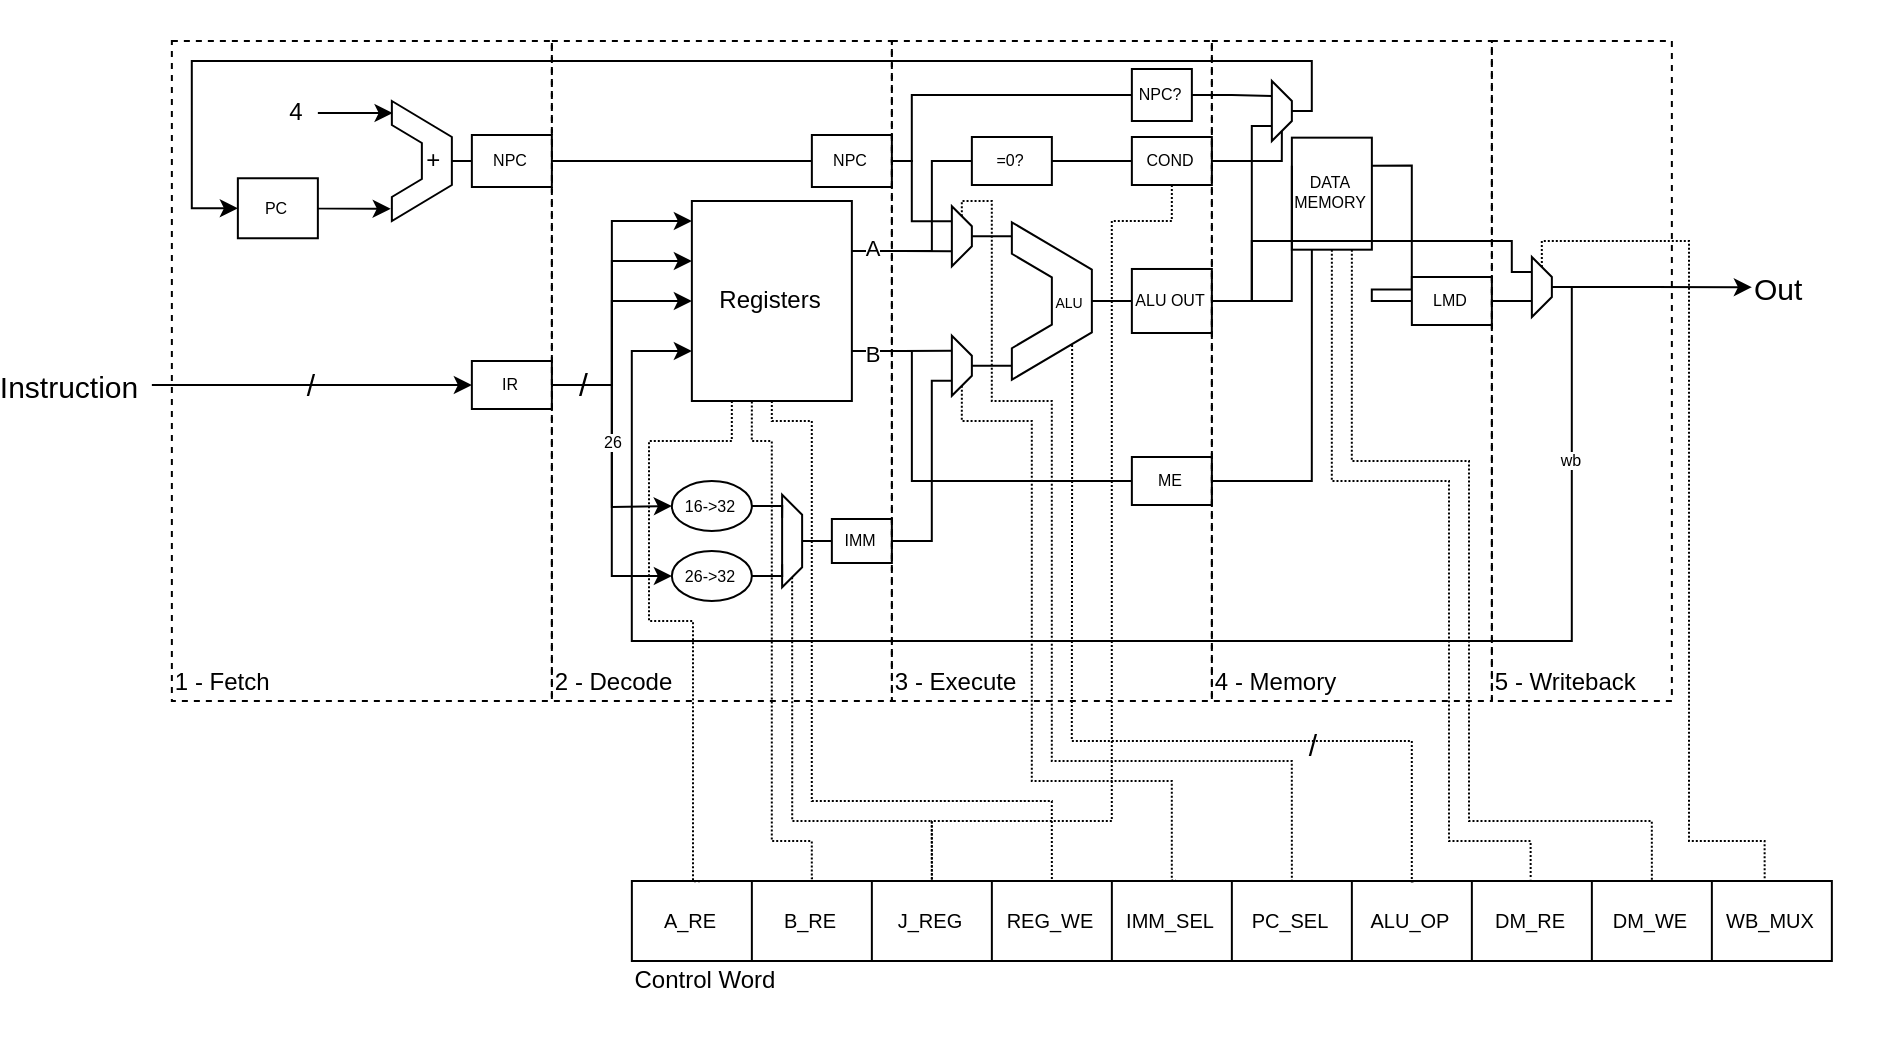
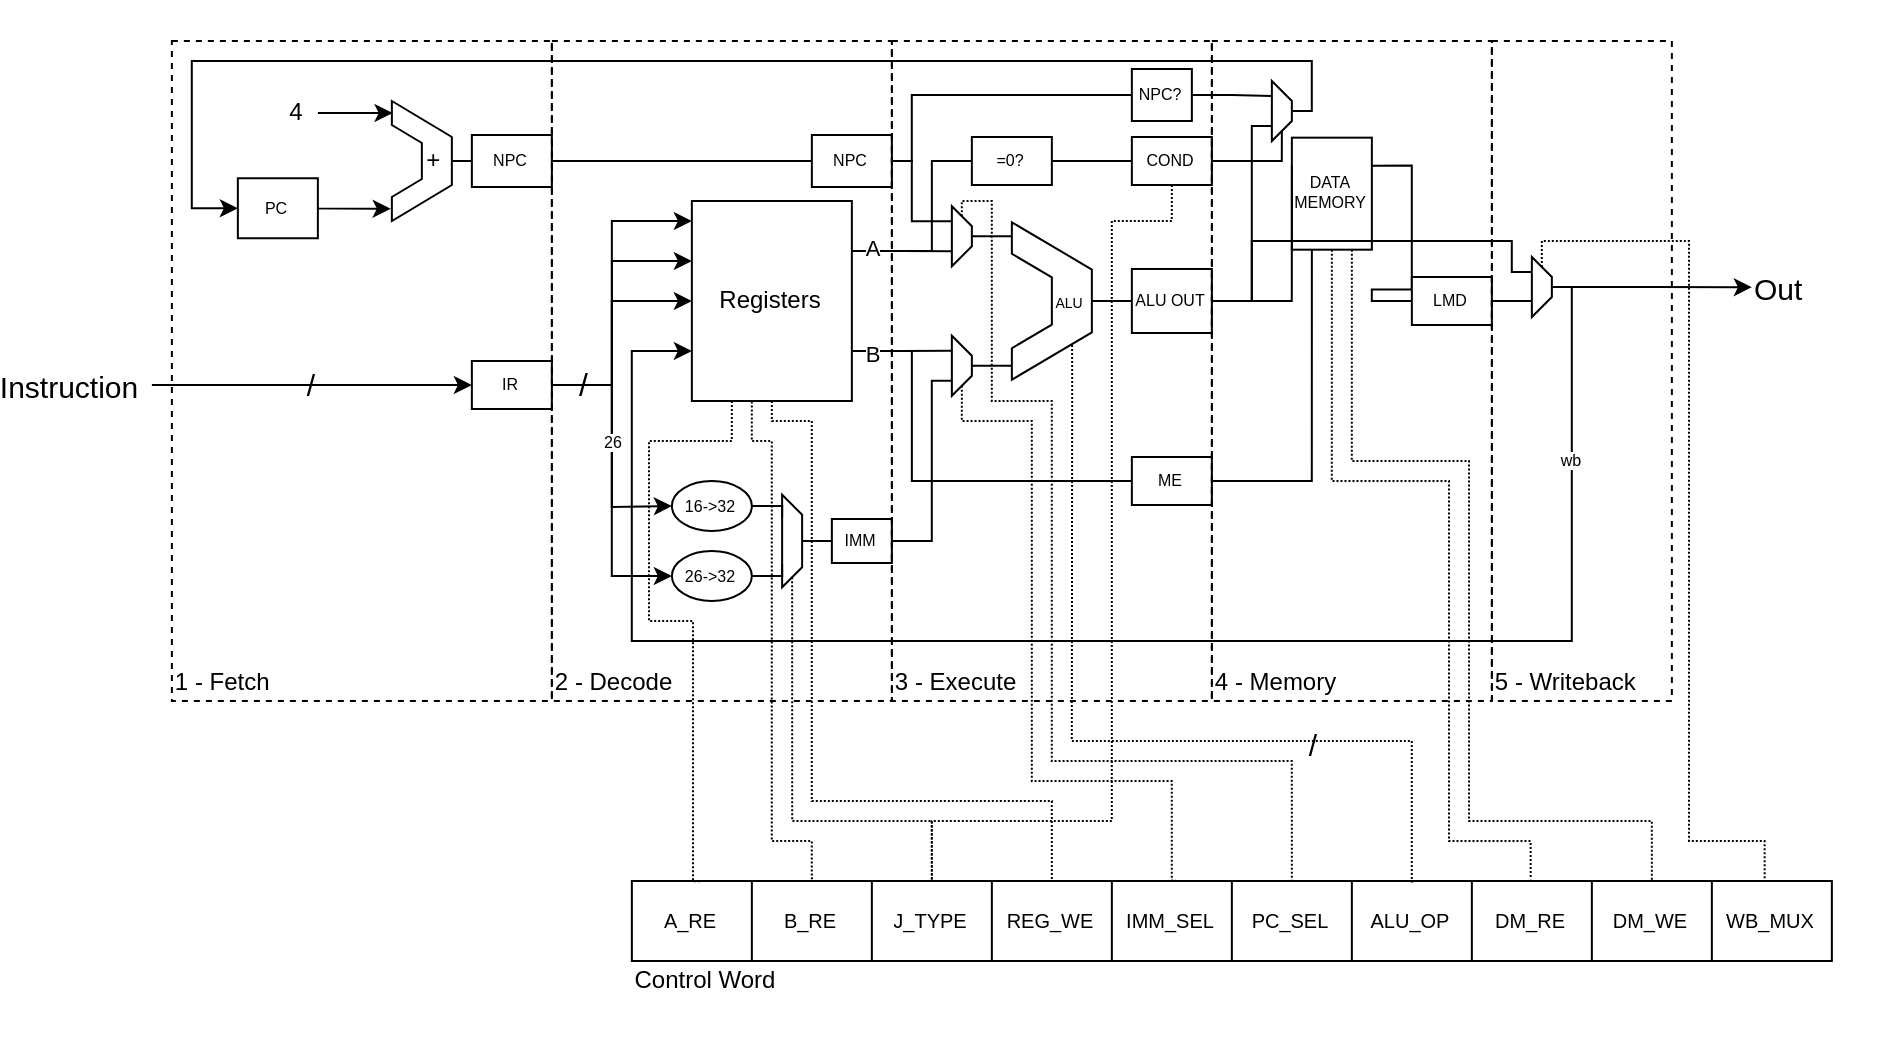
(931, 921) -> (931, 921)
